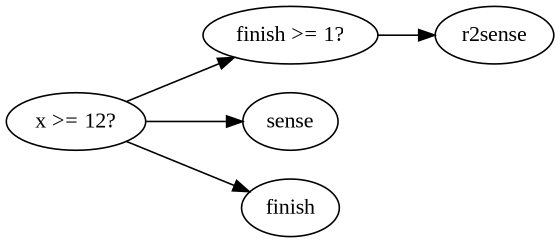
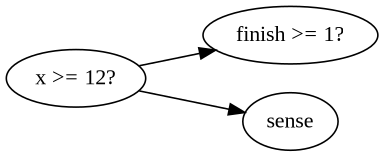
(494, 35) -> none
(290, 208) -> none
